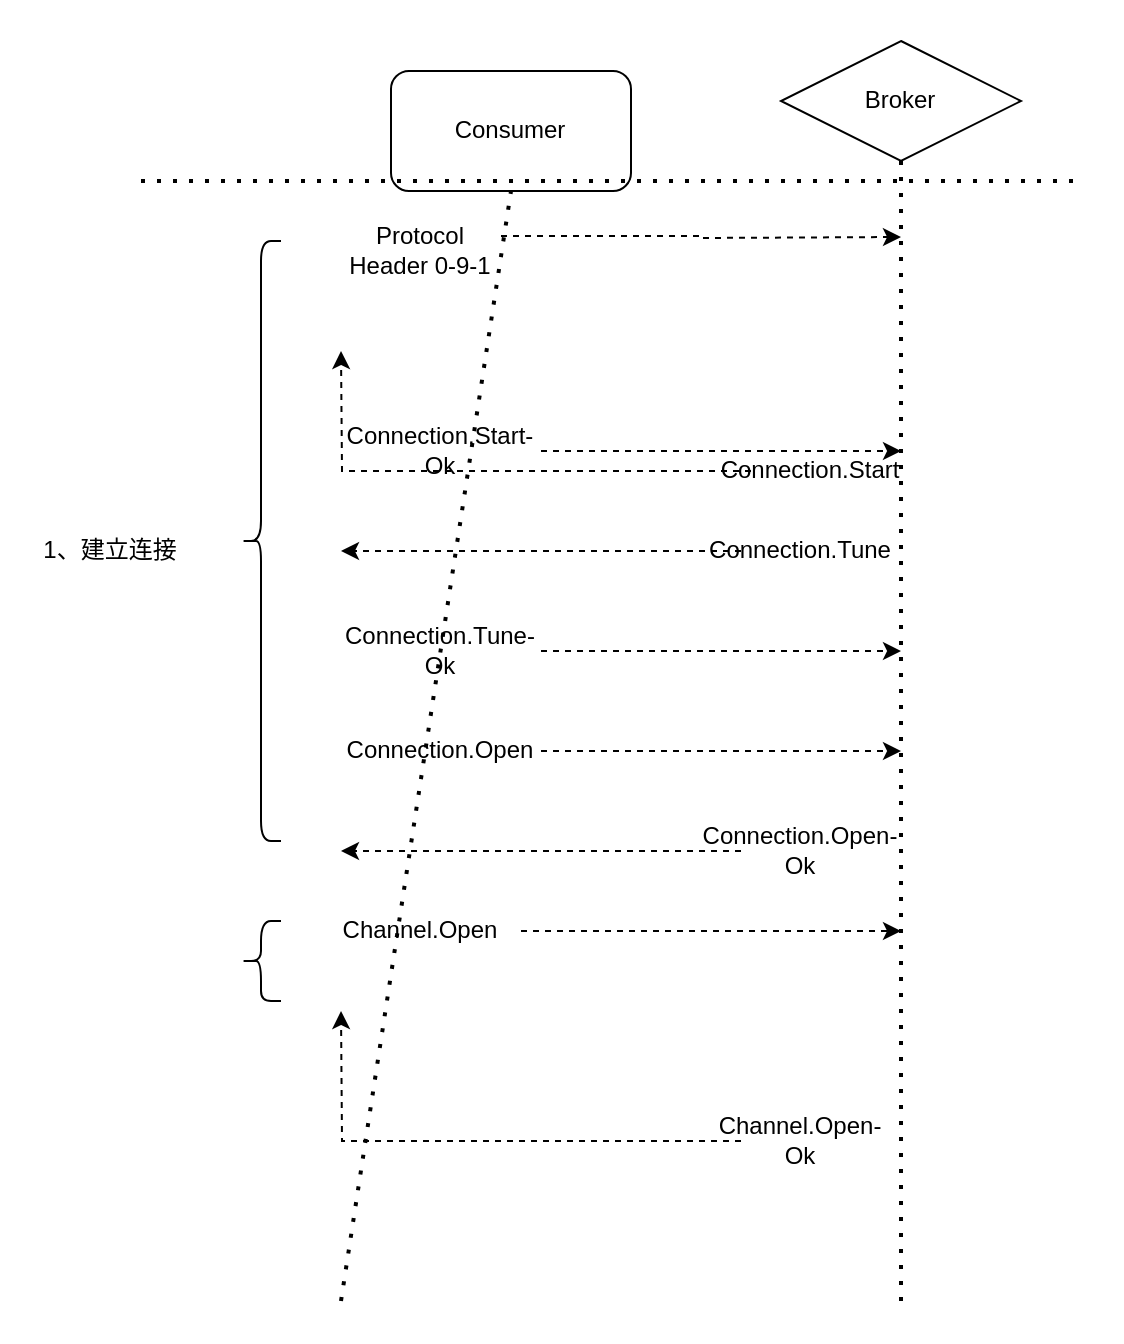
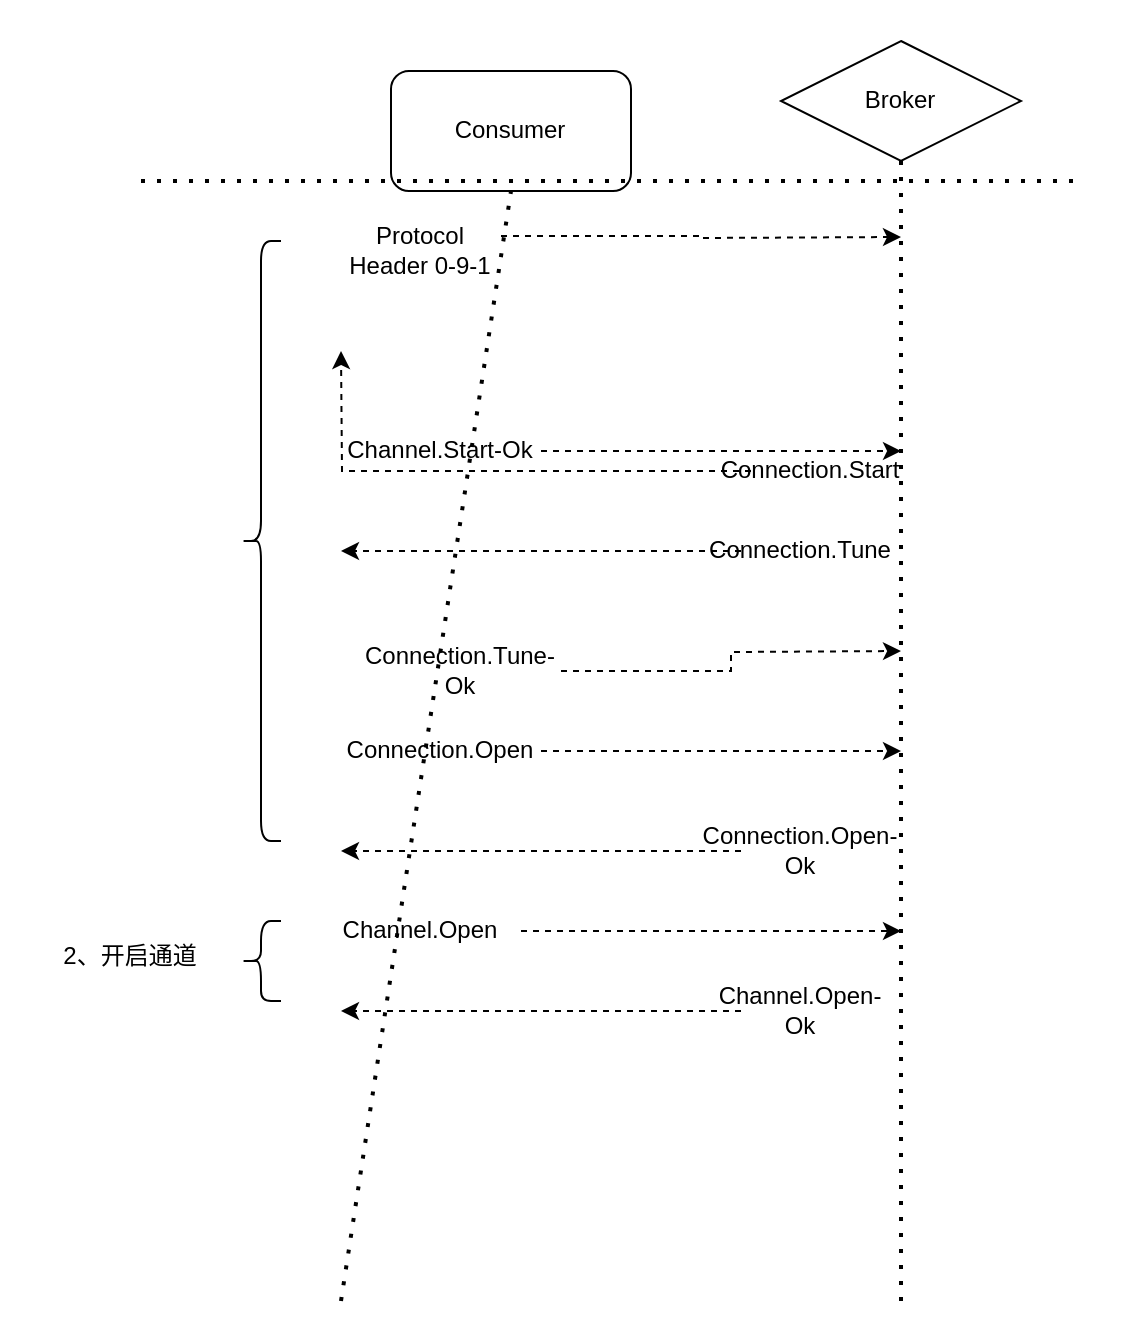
(441, 451) -> (441, 451)
(111, 551) -> none
(441, 651) -> (461, 671)
none -> (131, 956)
(801, 1141) -> (801, 1011)
